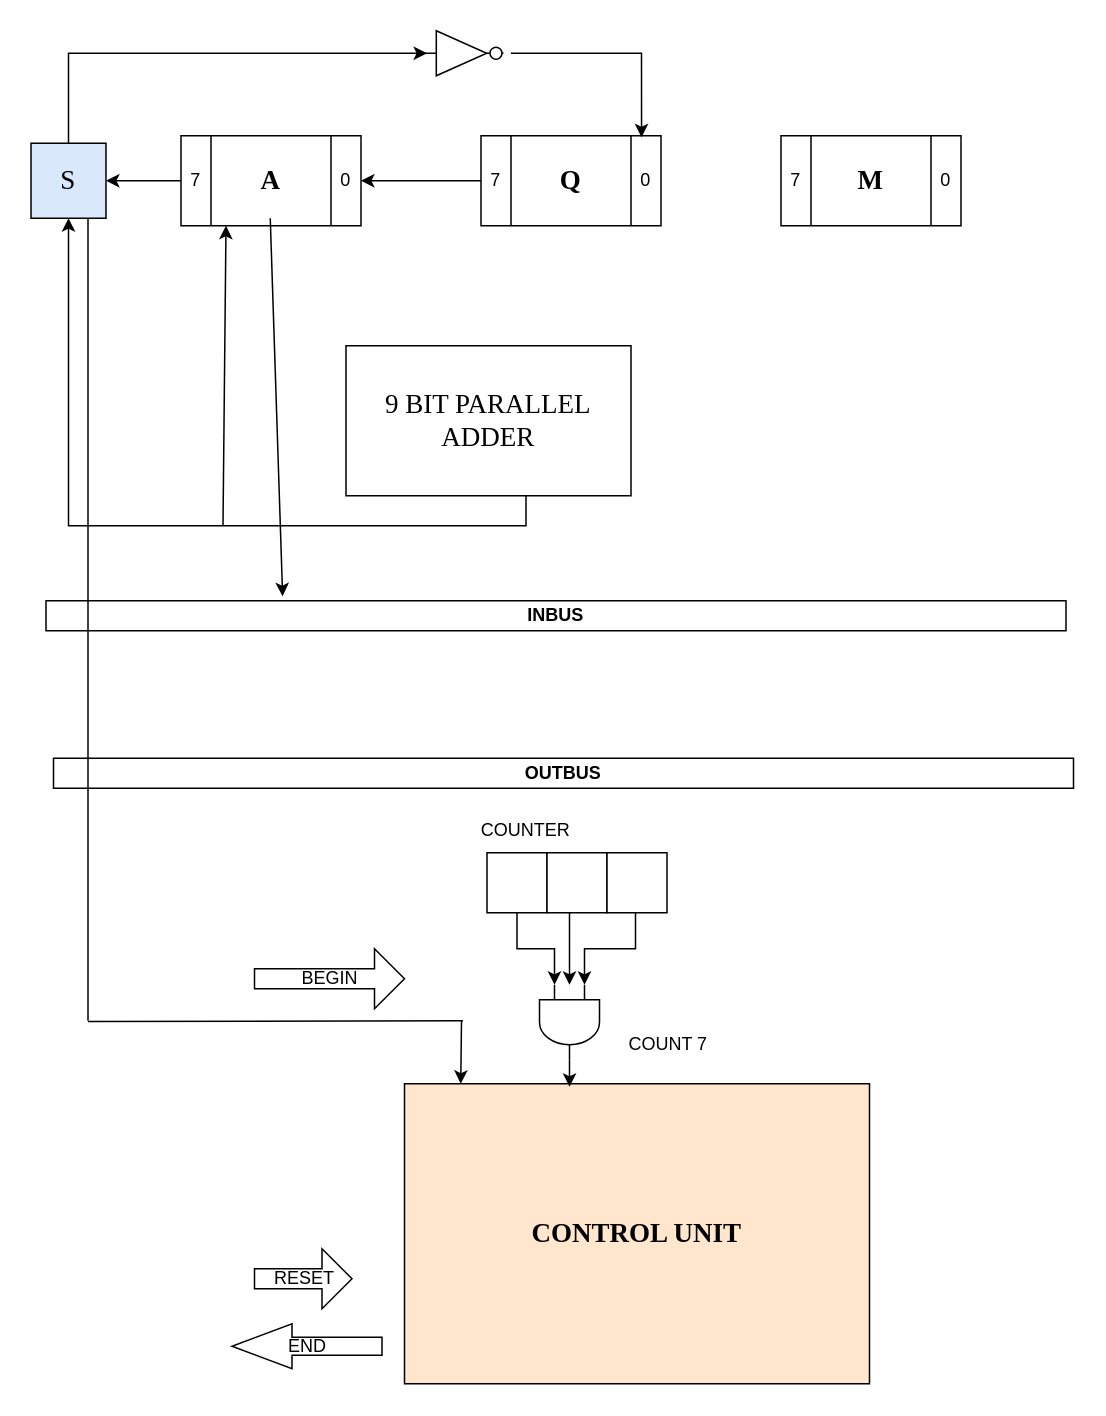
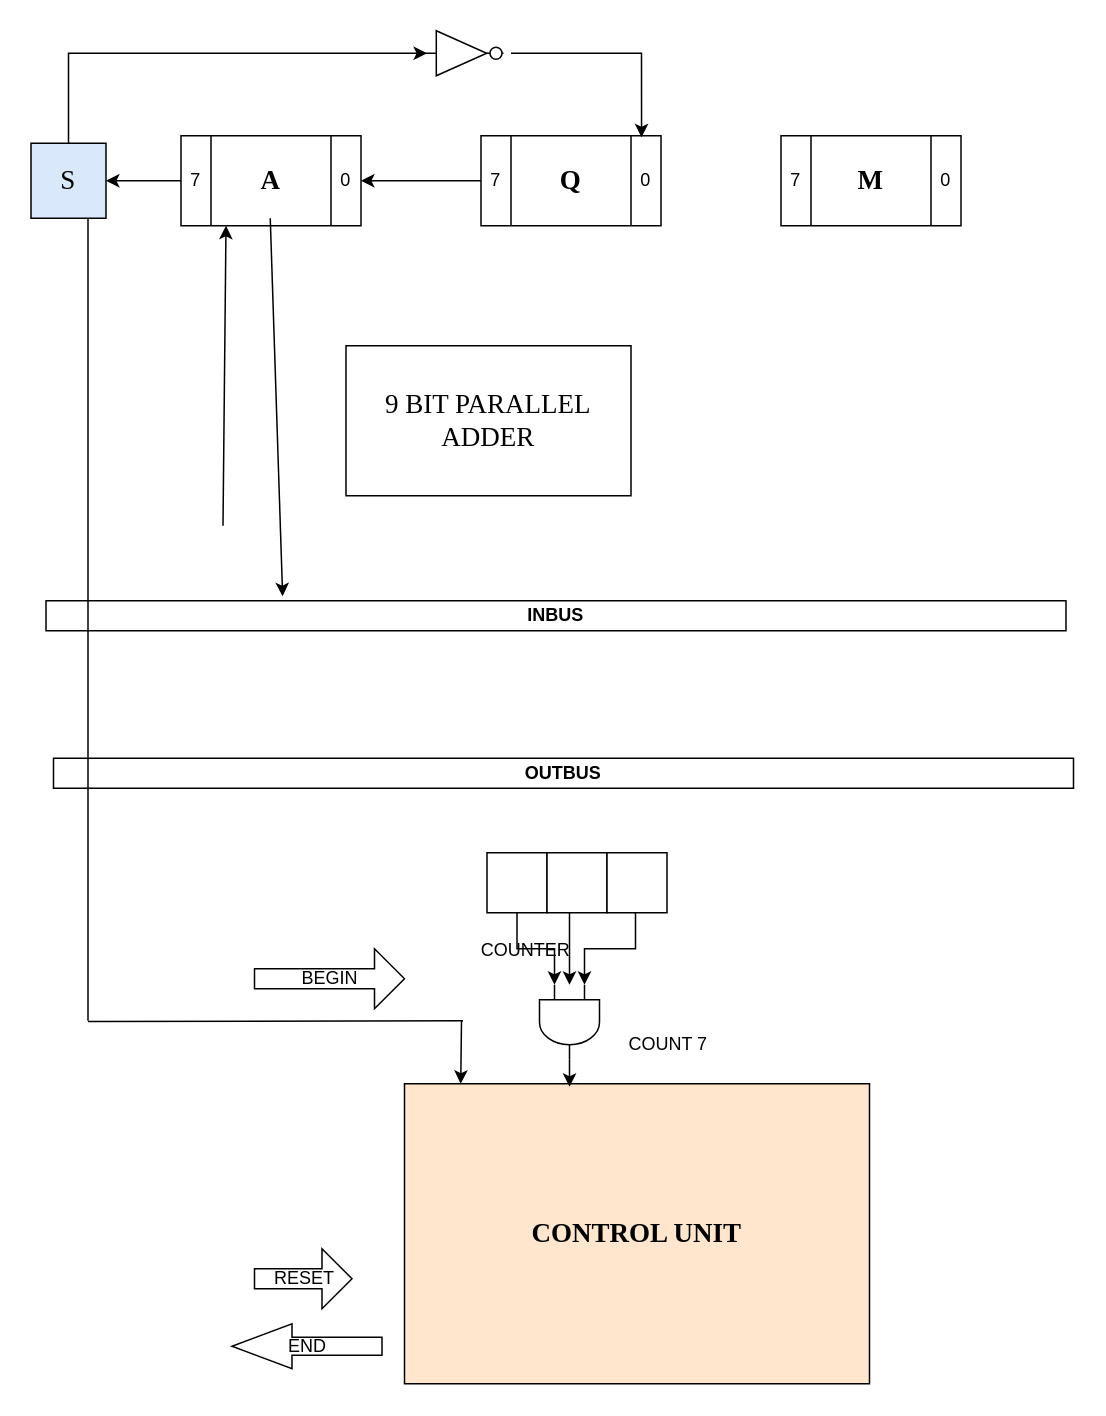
(163, 526) -> none
(526, 830) -> (526, 950)
